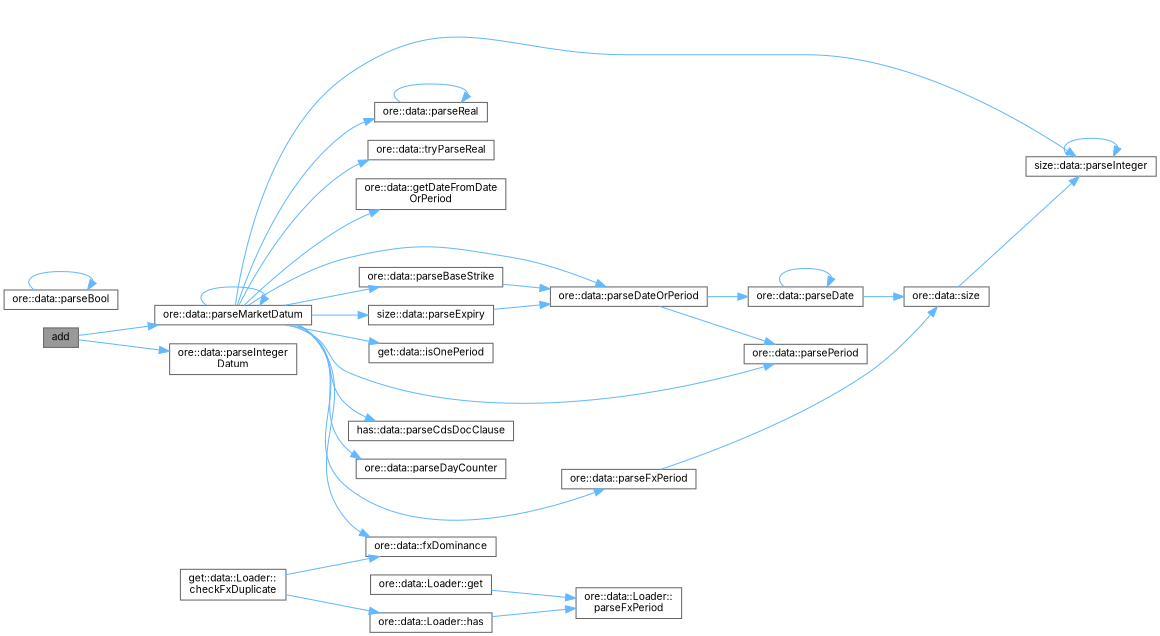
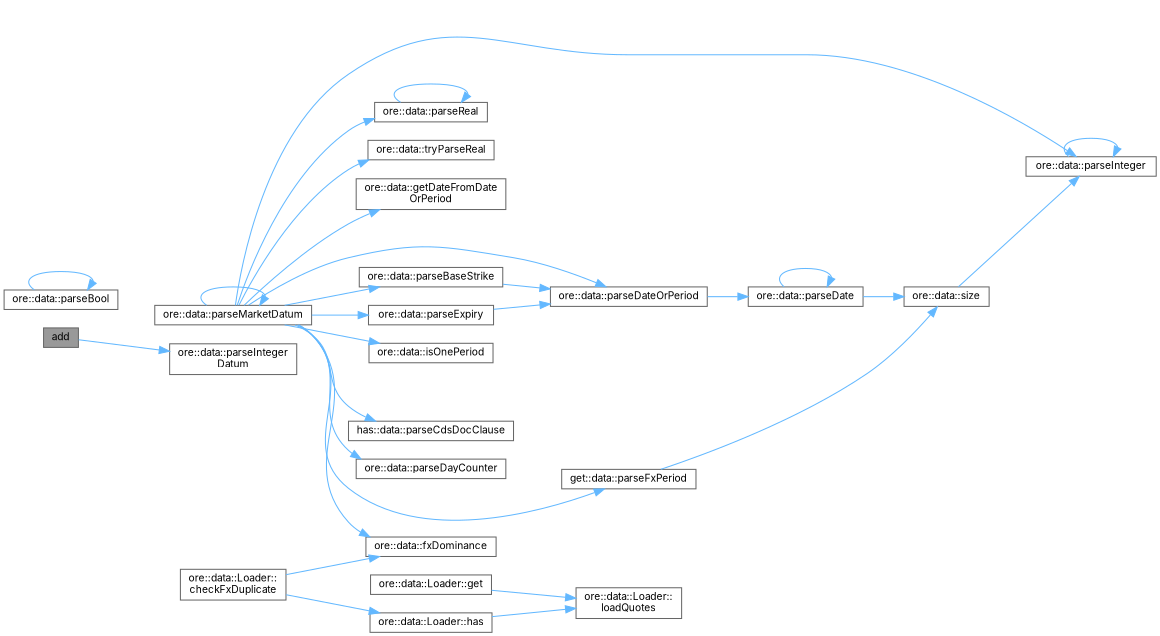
(1091, 166) -> (1091, 166)
(431, 315) -> (431, 315)
(113, 331) -> none
(431, 353) -> (431, 353)
(806, 354) -> none
(629, 479) -> (629, 479)
(233, 585) -> (233, 585)
(629, 603) -> (629, 603)
